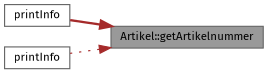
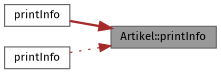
(187, 37) -> (164, 37)
